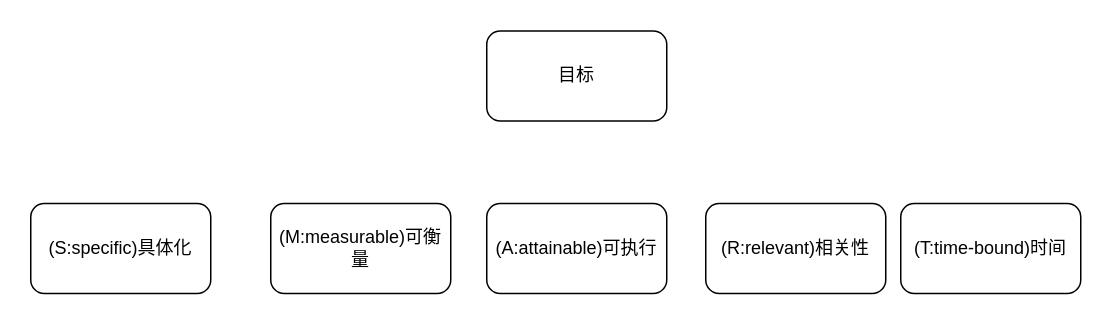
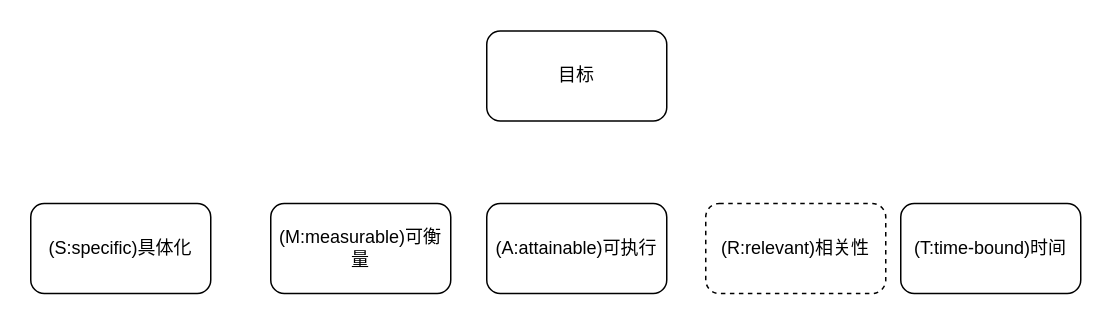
(796, 248) -> (796, 248)
